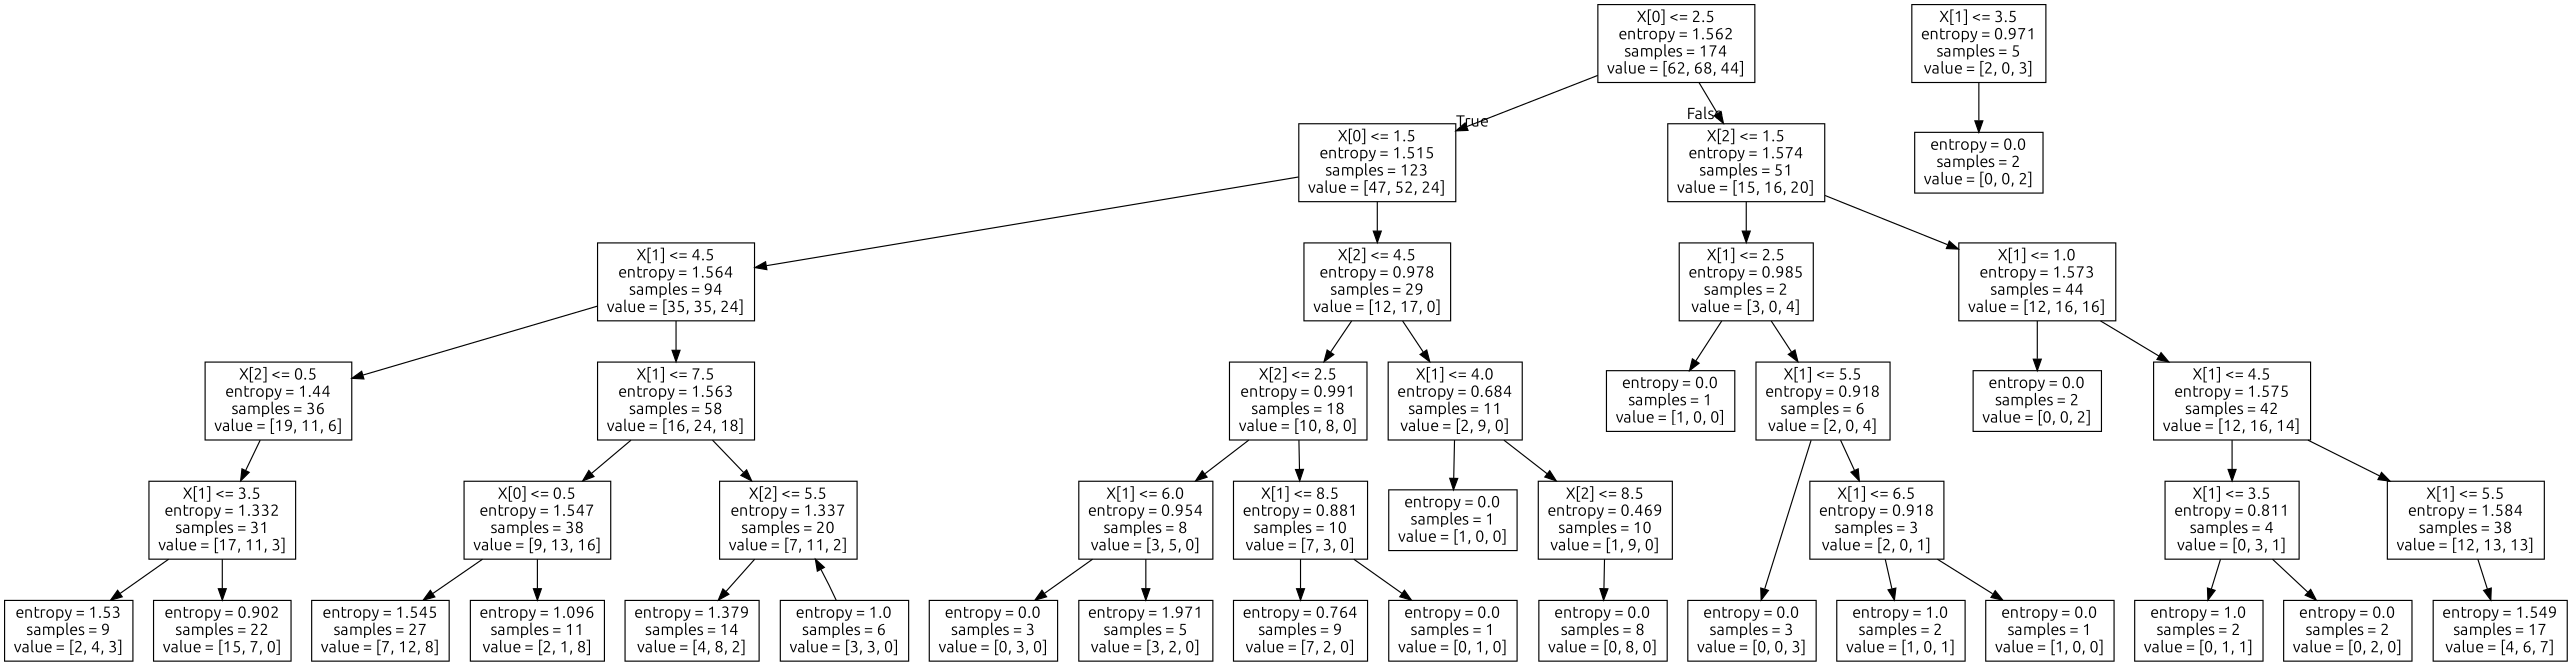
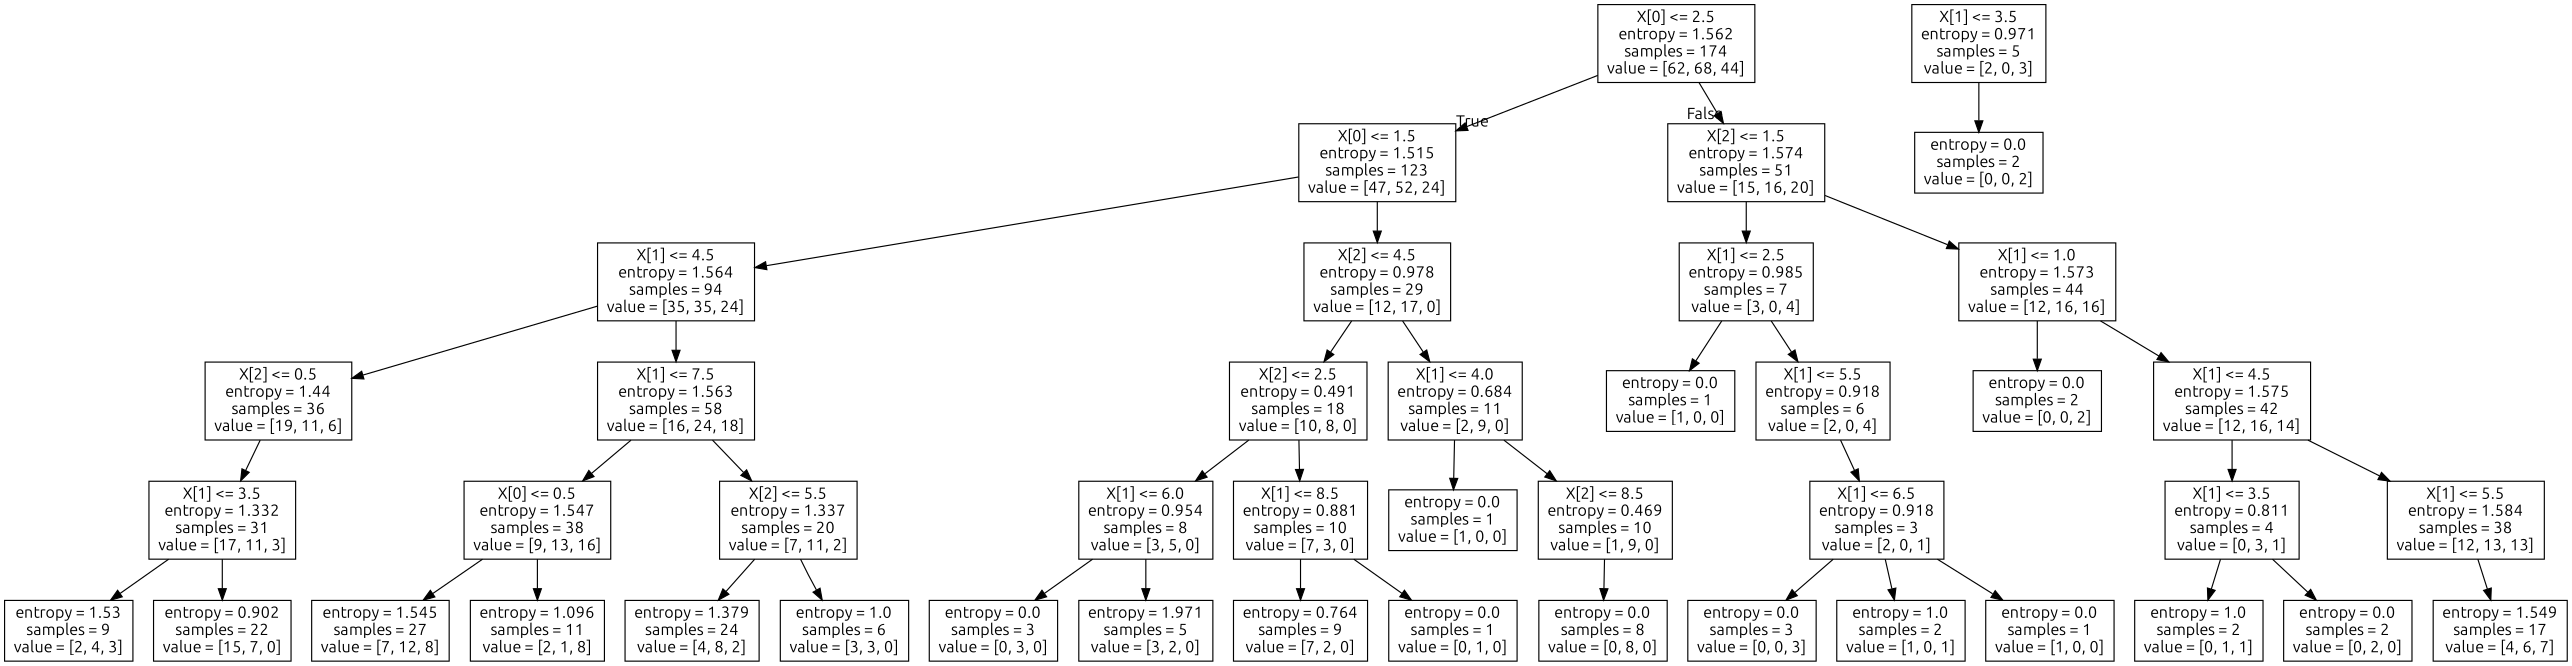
(1746, 282) -> (1746, 282)
(1298, 401) -> (1298, 401)
(1788, 515) -> (1814, 576)
(829, 585) -> (808, 575)
(692, 631) -> (692, 631)
